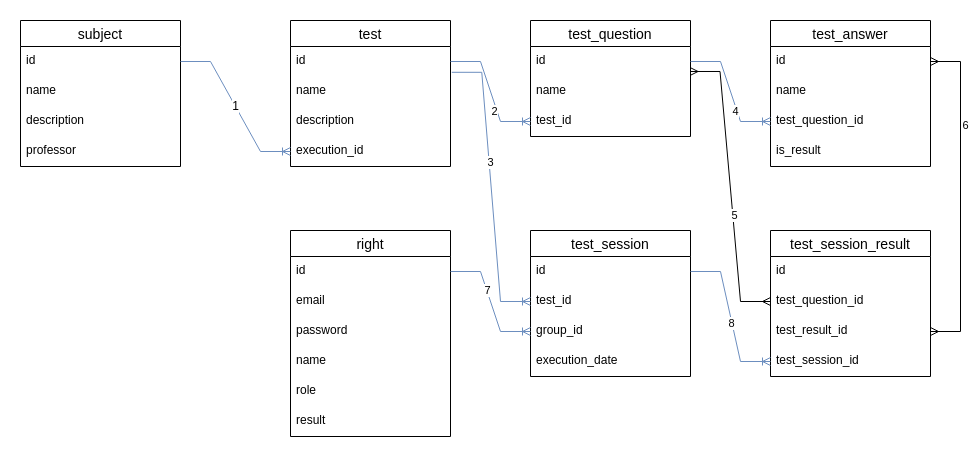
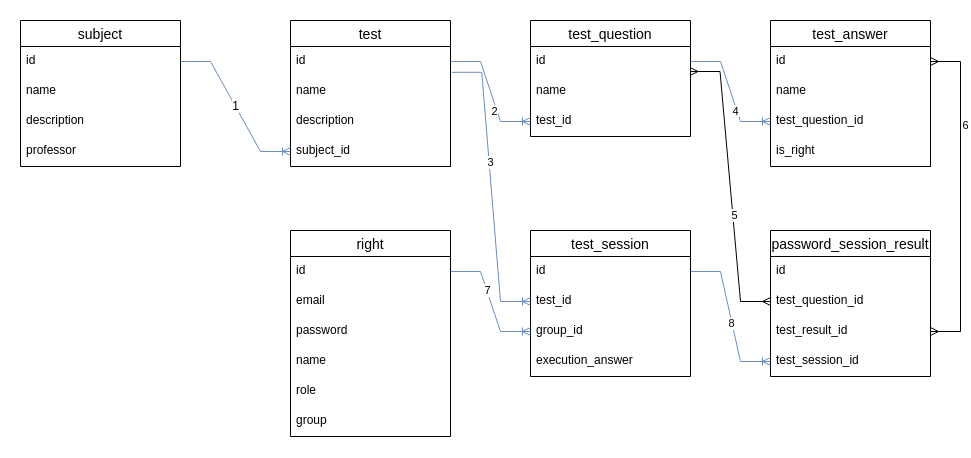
(333, 150) -> (328, 150)
(803, 150) -> (800, 150)
(850, 244) -> (850, 244)
(581, 360) -> (588, 360)
(315, 420) -> (313, 420)
